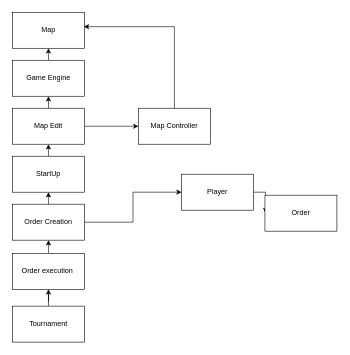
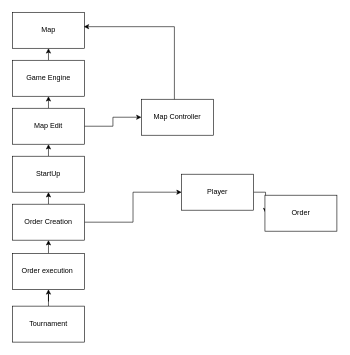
(174, 126) -> (177, 117)
